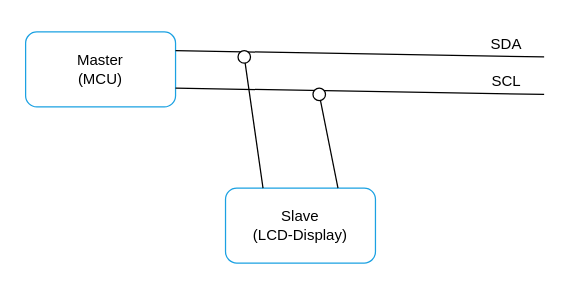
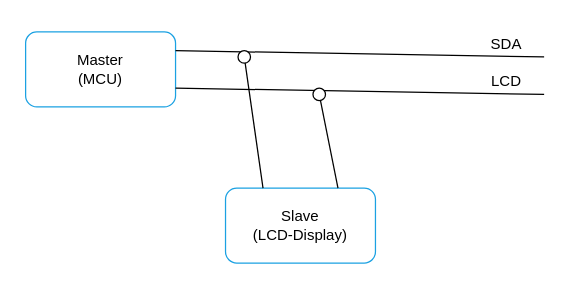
(507, 82) -> (507, 82)
